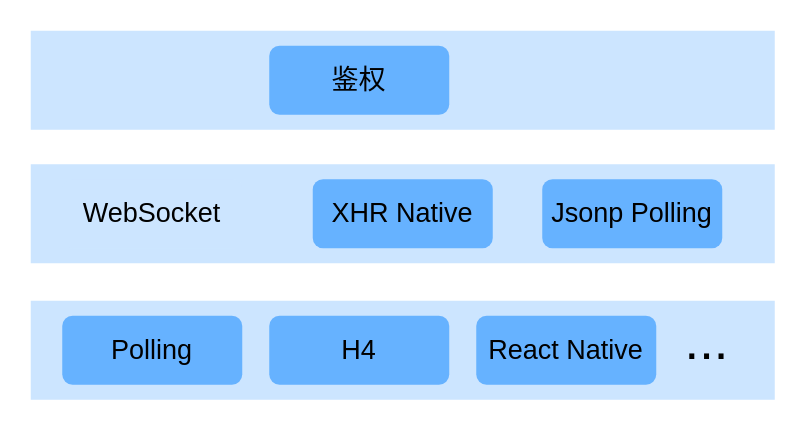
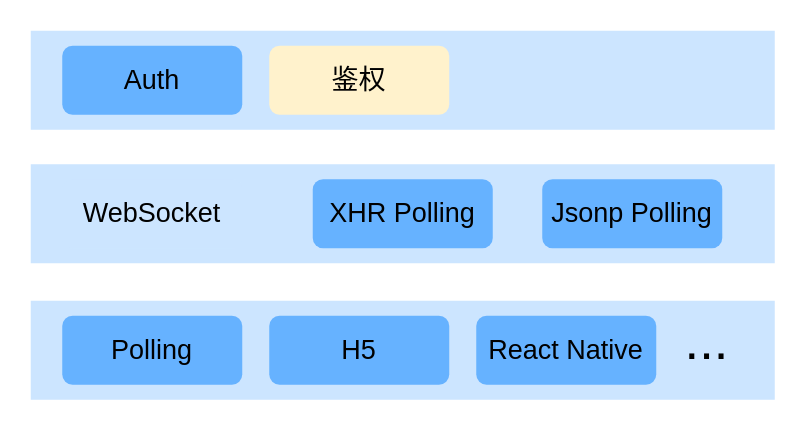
none -> (152, 80)
(359, 80) -> (359, 80)
(403, 214) -> (403, 214)
(359, 350) -> (359, 350)
